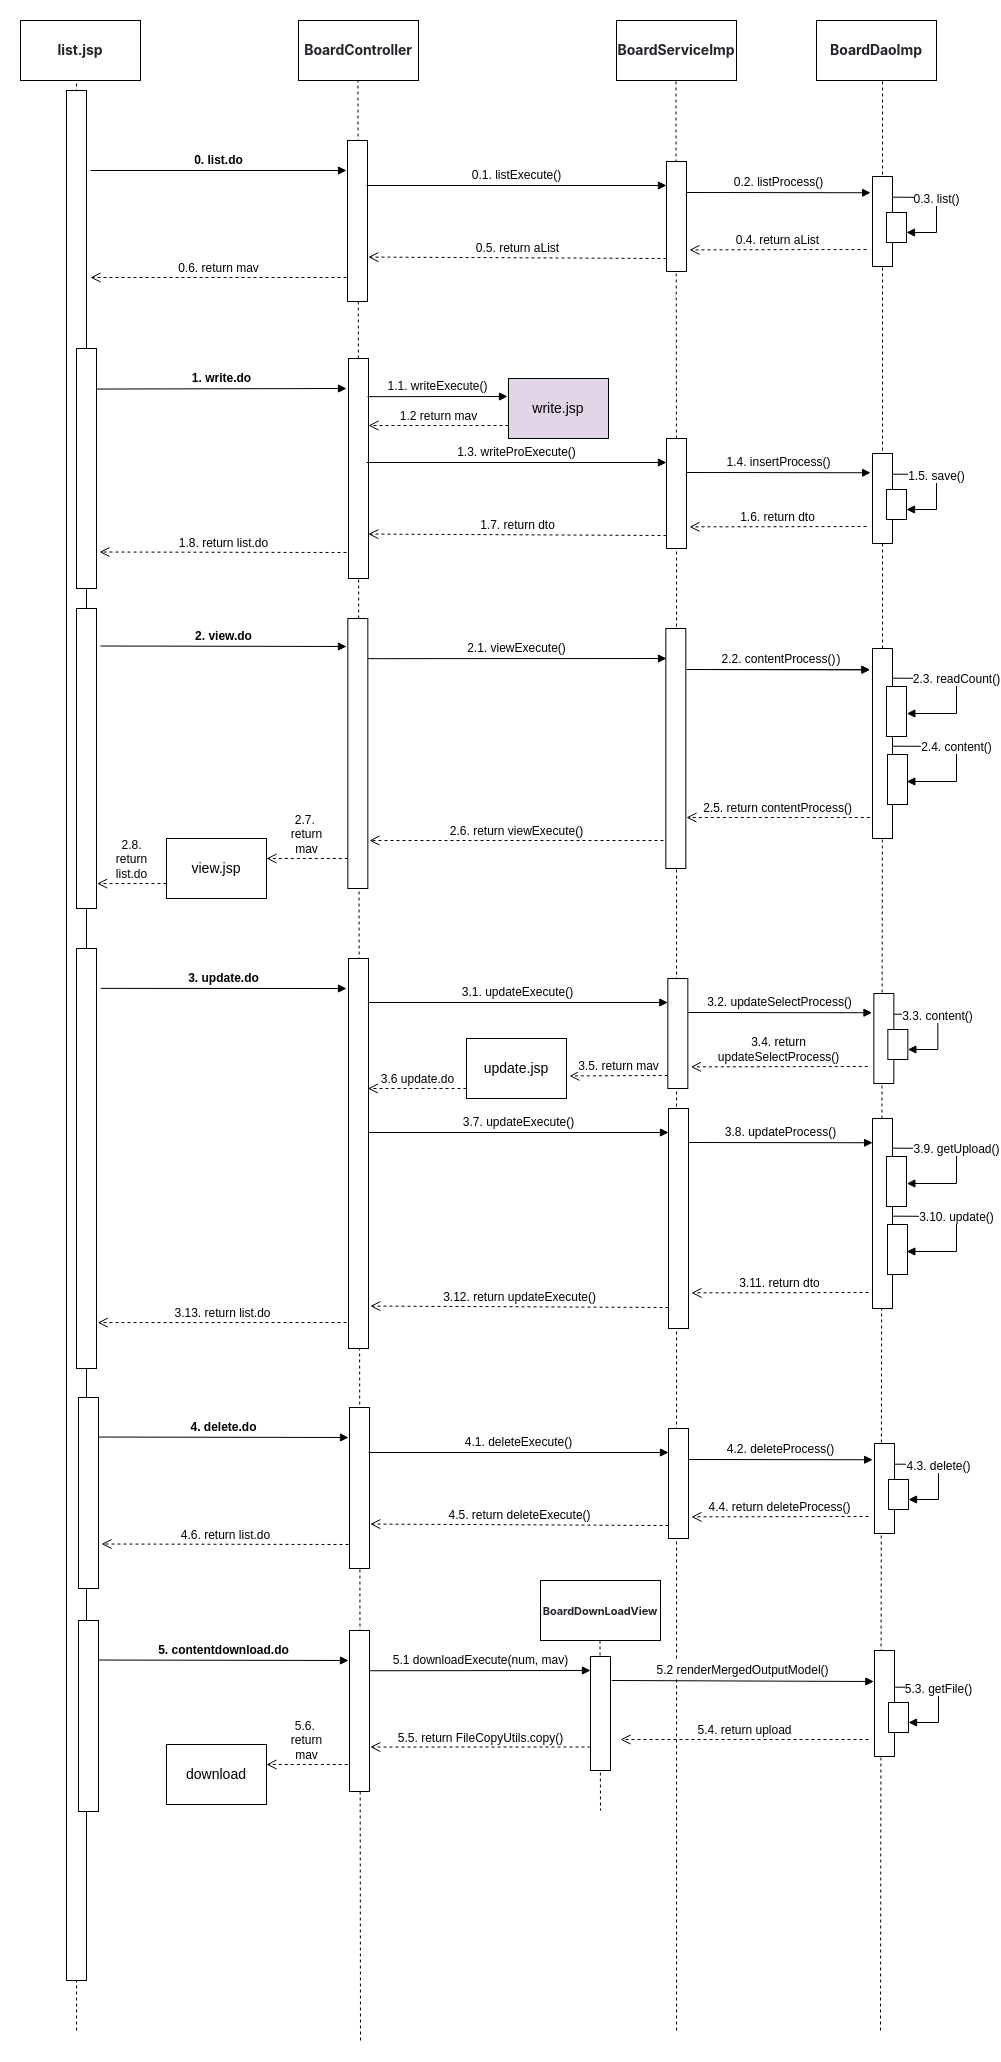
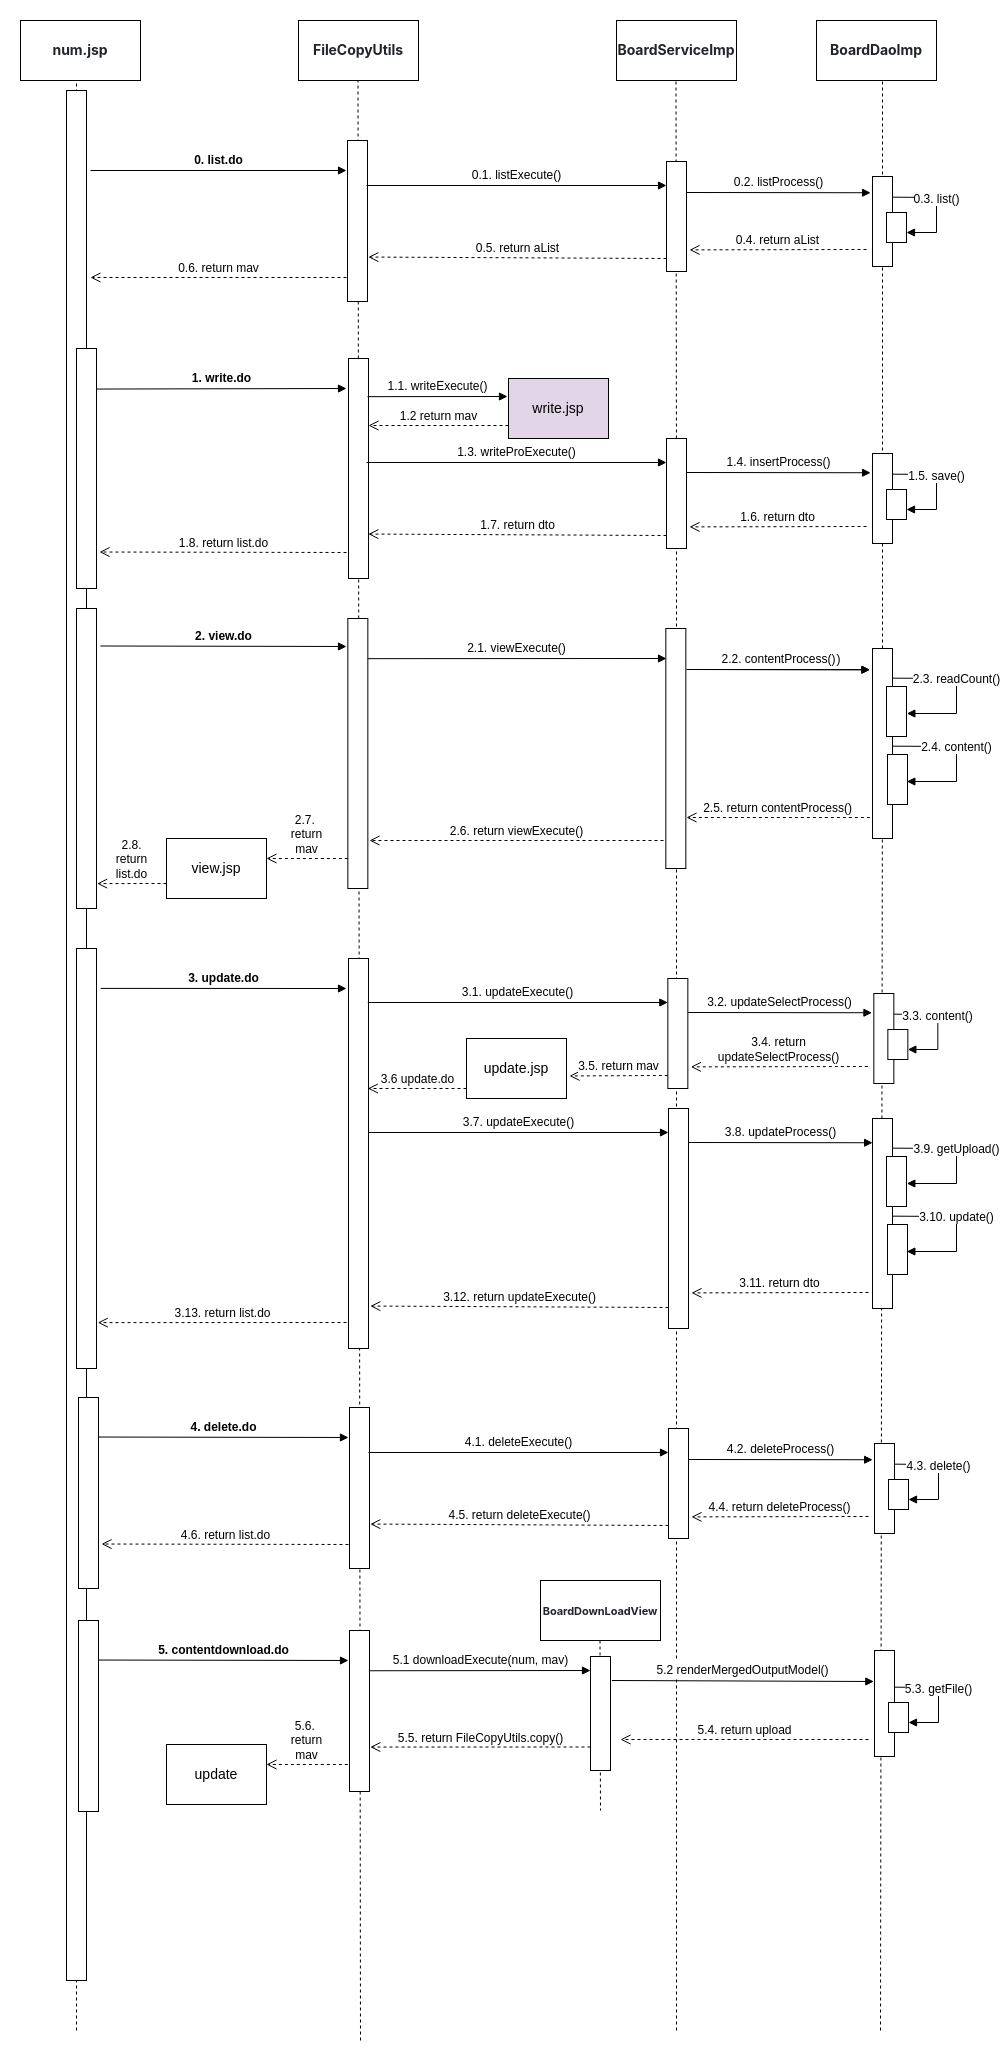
(81, 51) -> (81, 51)
(359, 51) -> (359, 51)
(217, 1775) -> (217, 1775)
